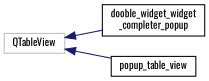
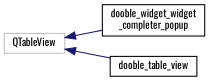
(154, 66) -> (154, 66)
